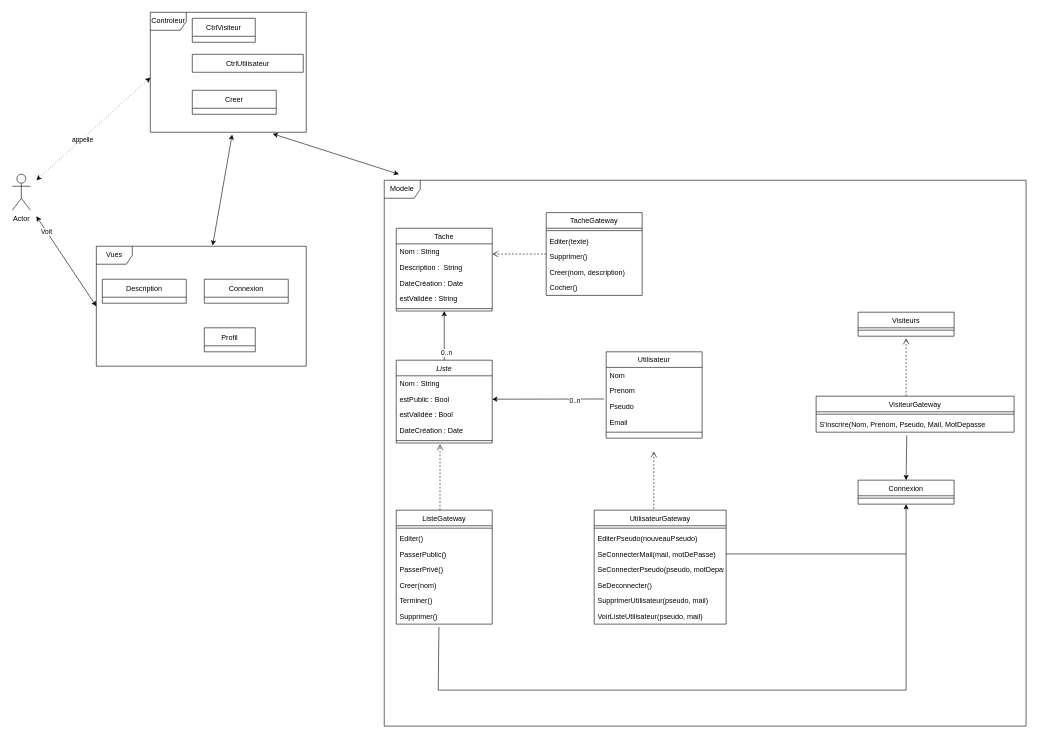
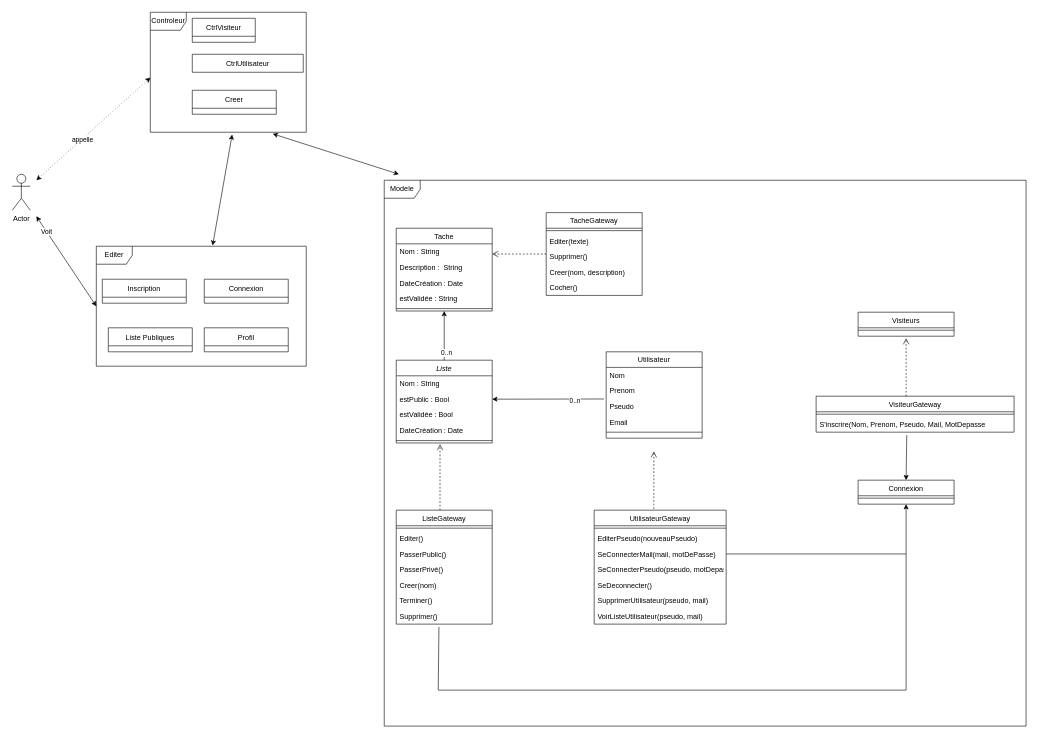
(114, 255) -> (114, 255)
(144, 289) -> (144, 289)
none -> (150, 340)
(230, 340) -> (246, 340)
